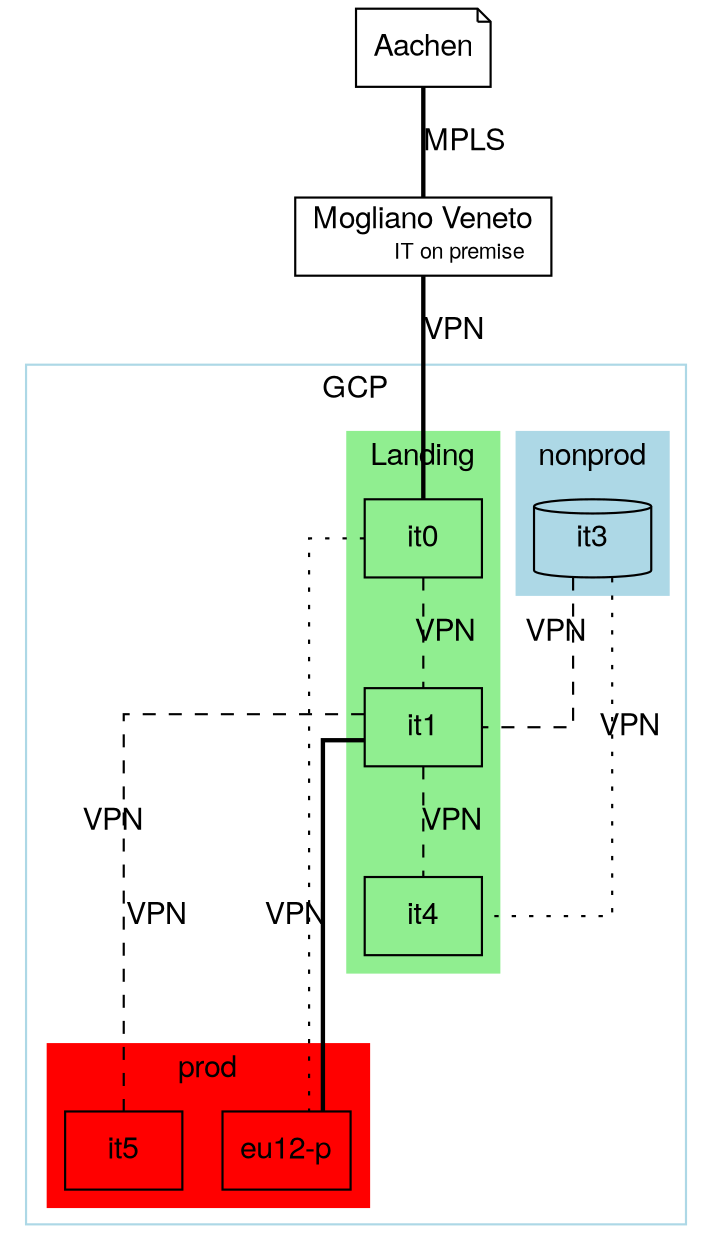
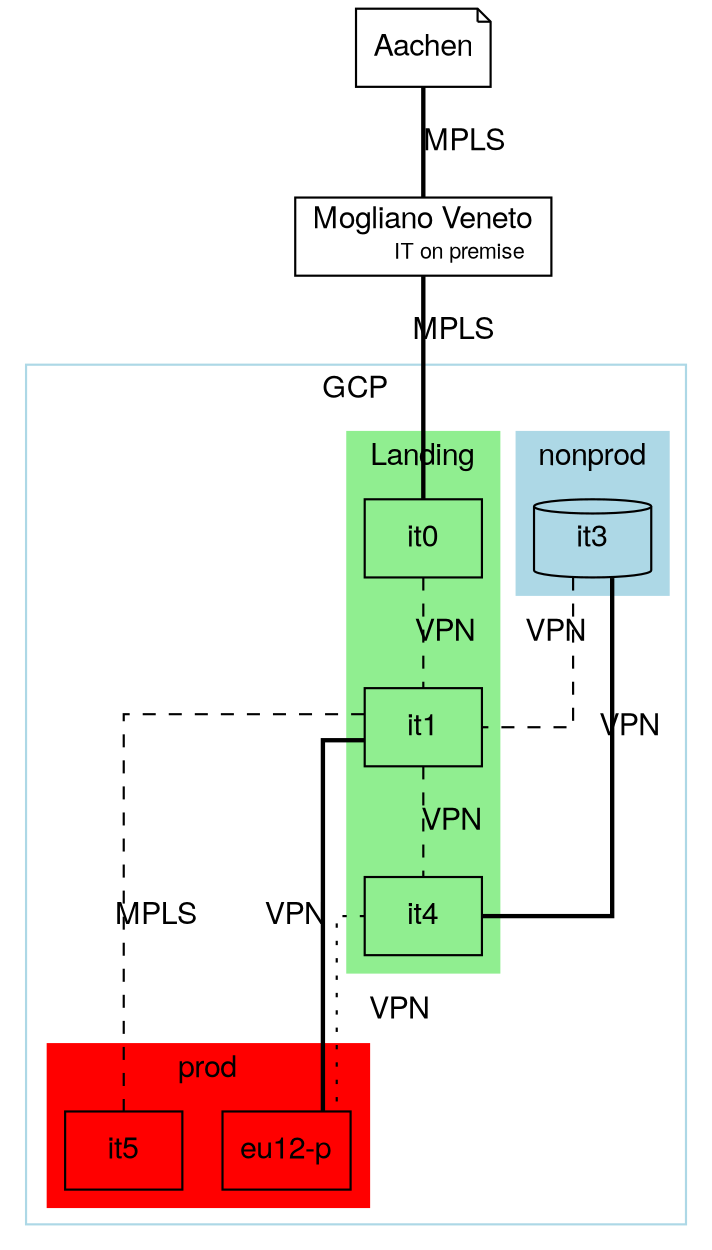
(454, 331) -> (454, 331)
(309, 797) -> (337, 1000)
(612, 812) -> (612, 812)
(156, 916) -> (156, 916)
